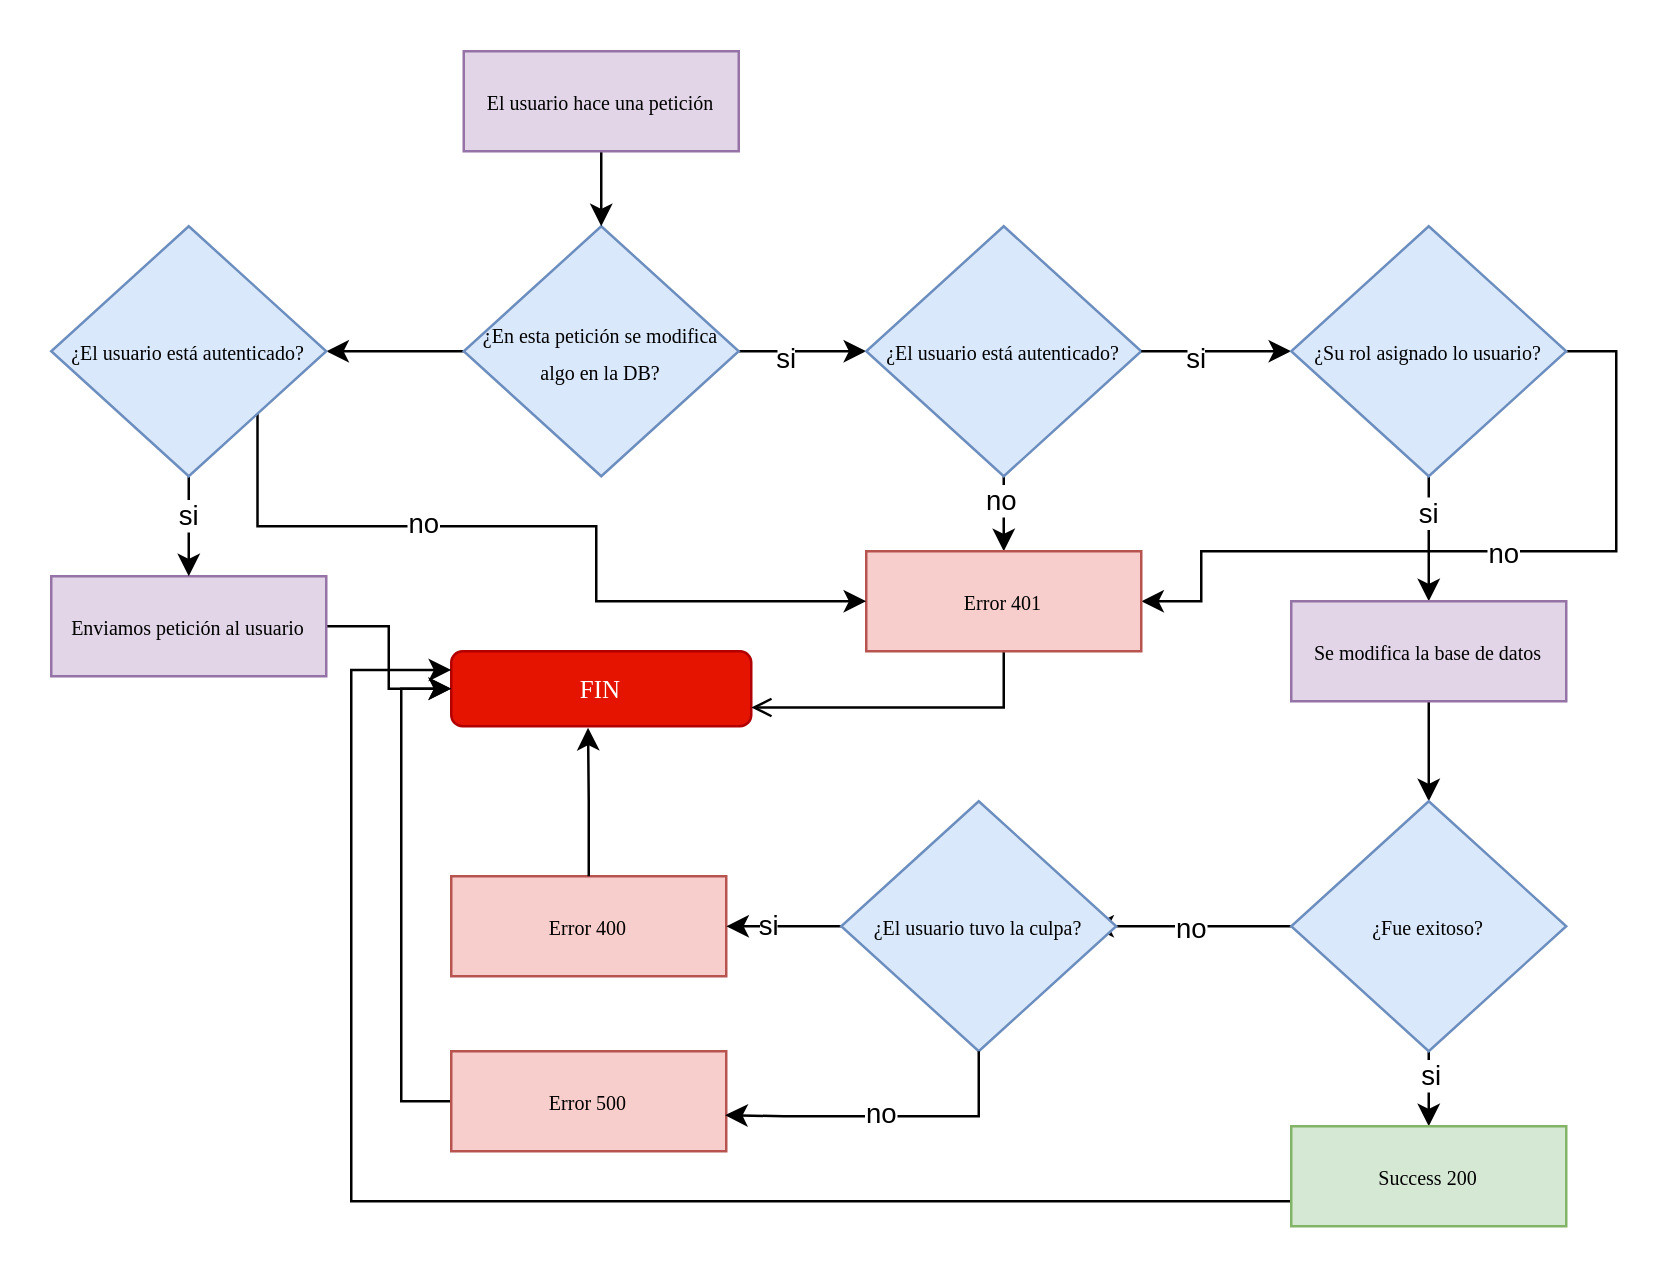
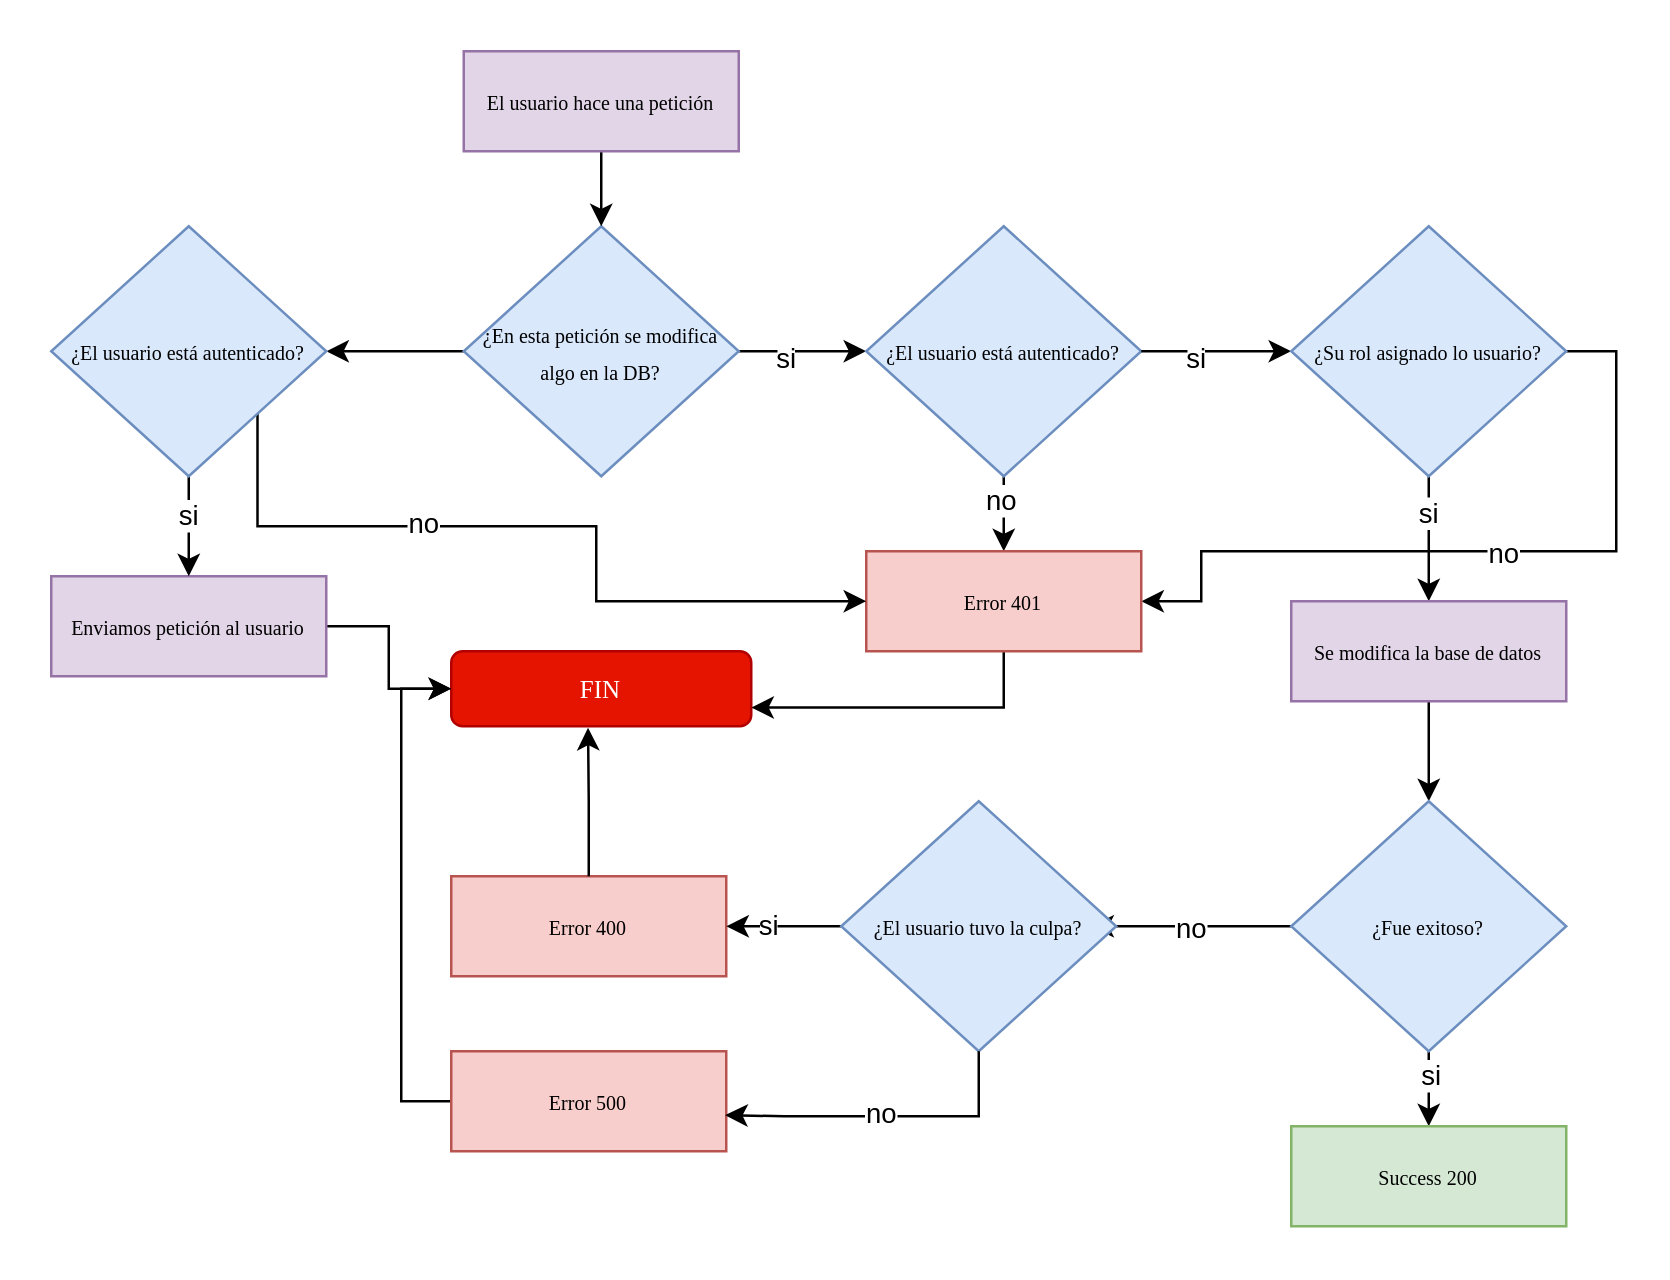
(765, 708) -> (769, 708)
(539, 1201) -> none
